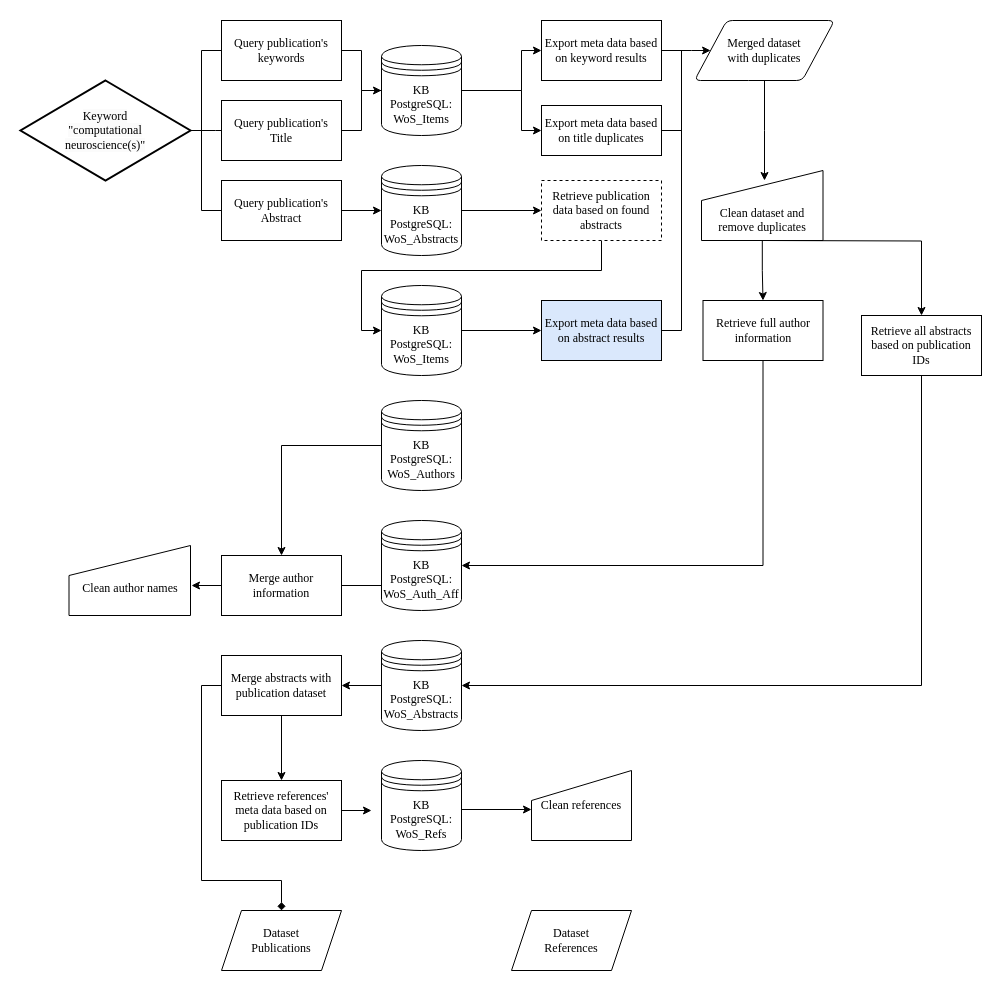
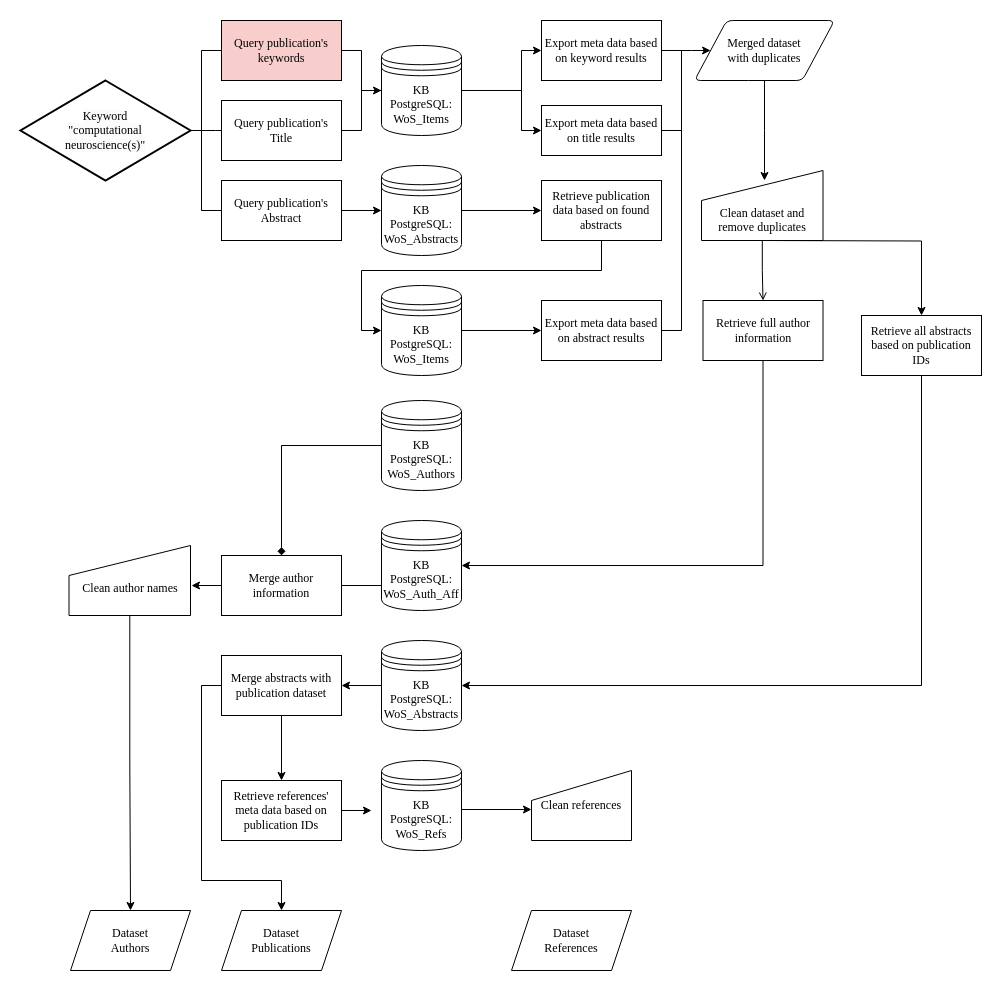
(282, 51) -> (282, 51)
(602, 131) -> (602, 131)
(602, 211) -> (602, 211)
(763, 292) -> (763, 293)
(602, 331) -> (602, 331)
(282, 547) -> (282, 546)
none -> (130, 760)
(282, 901) -> (282, 902)
none -> (131, 941)
